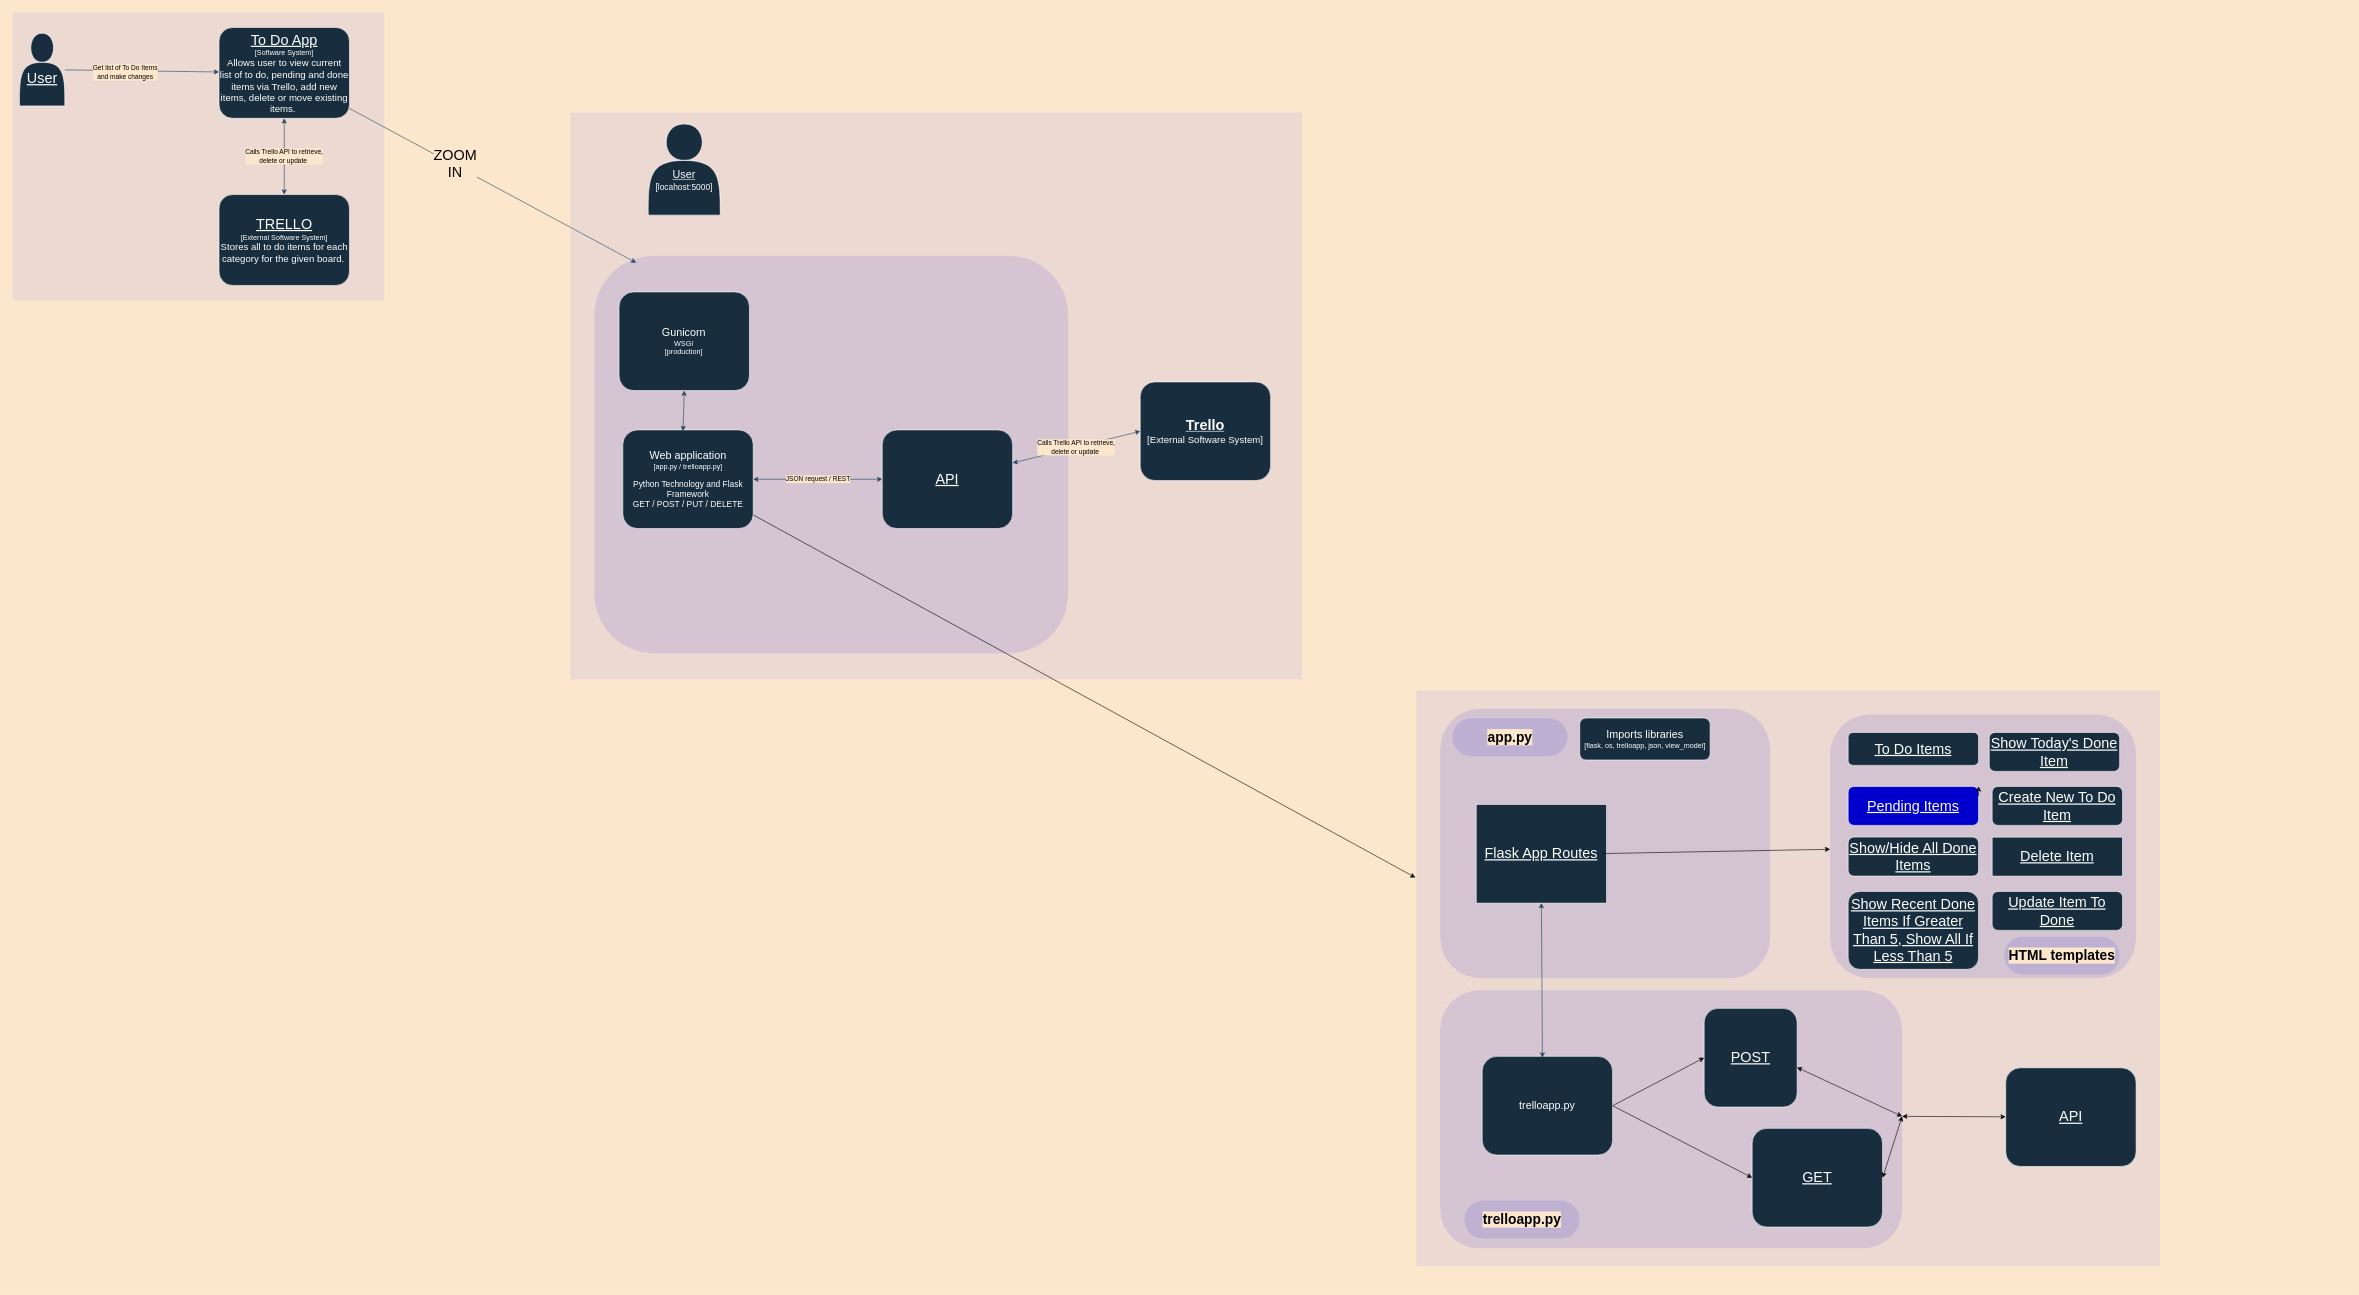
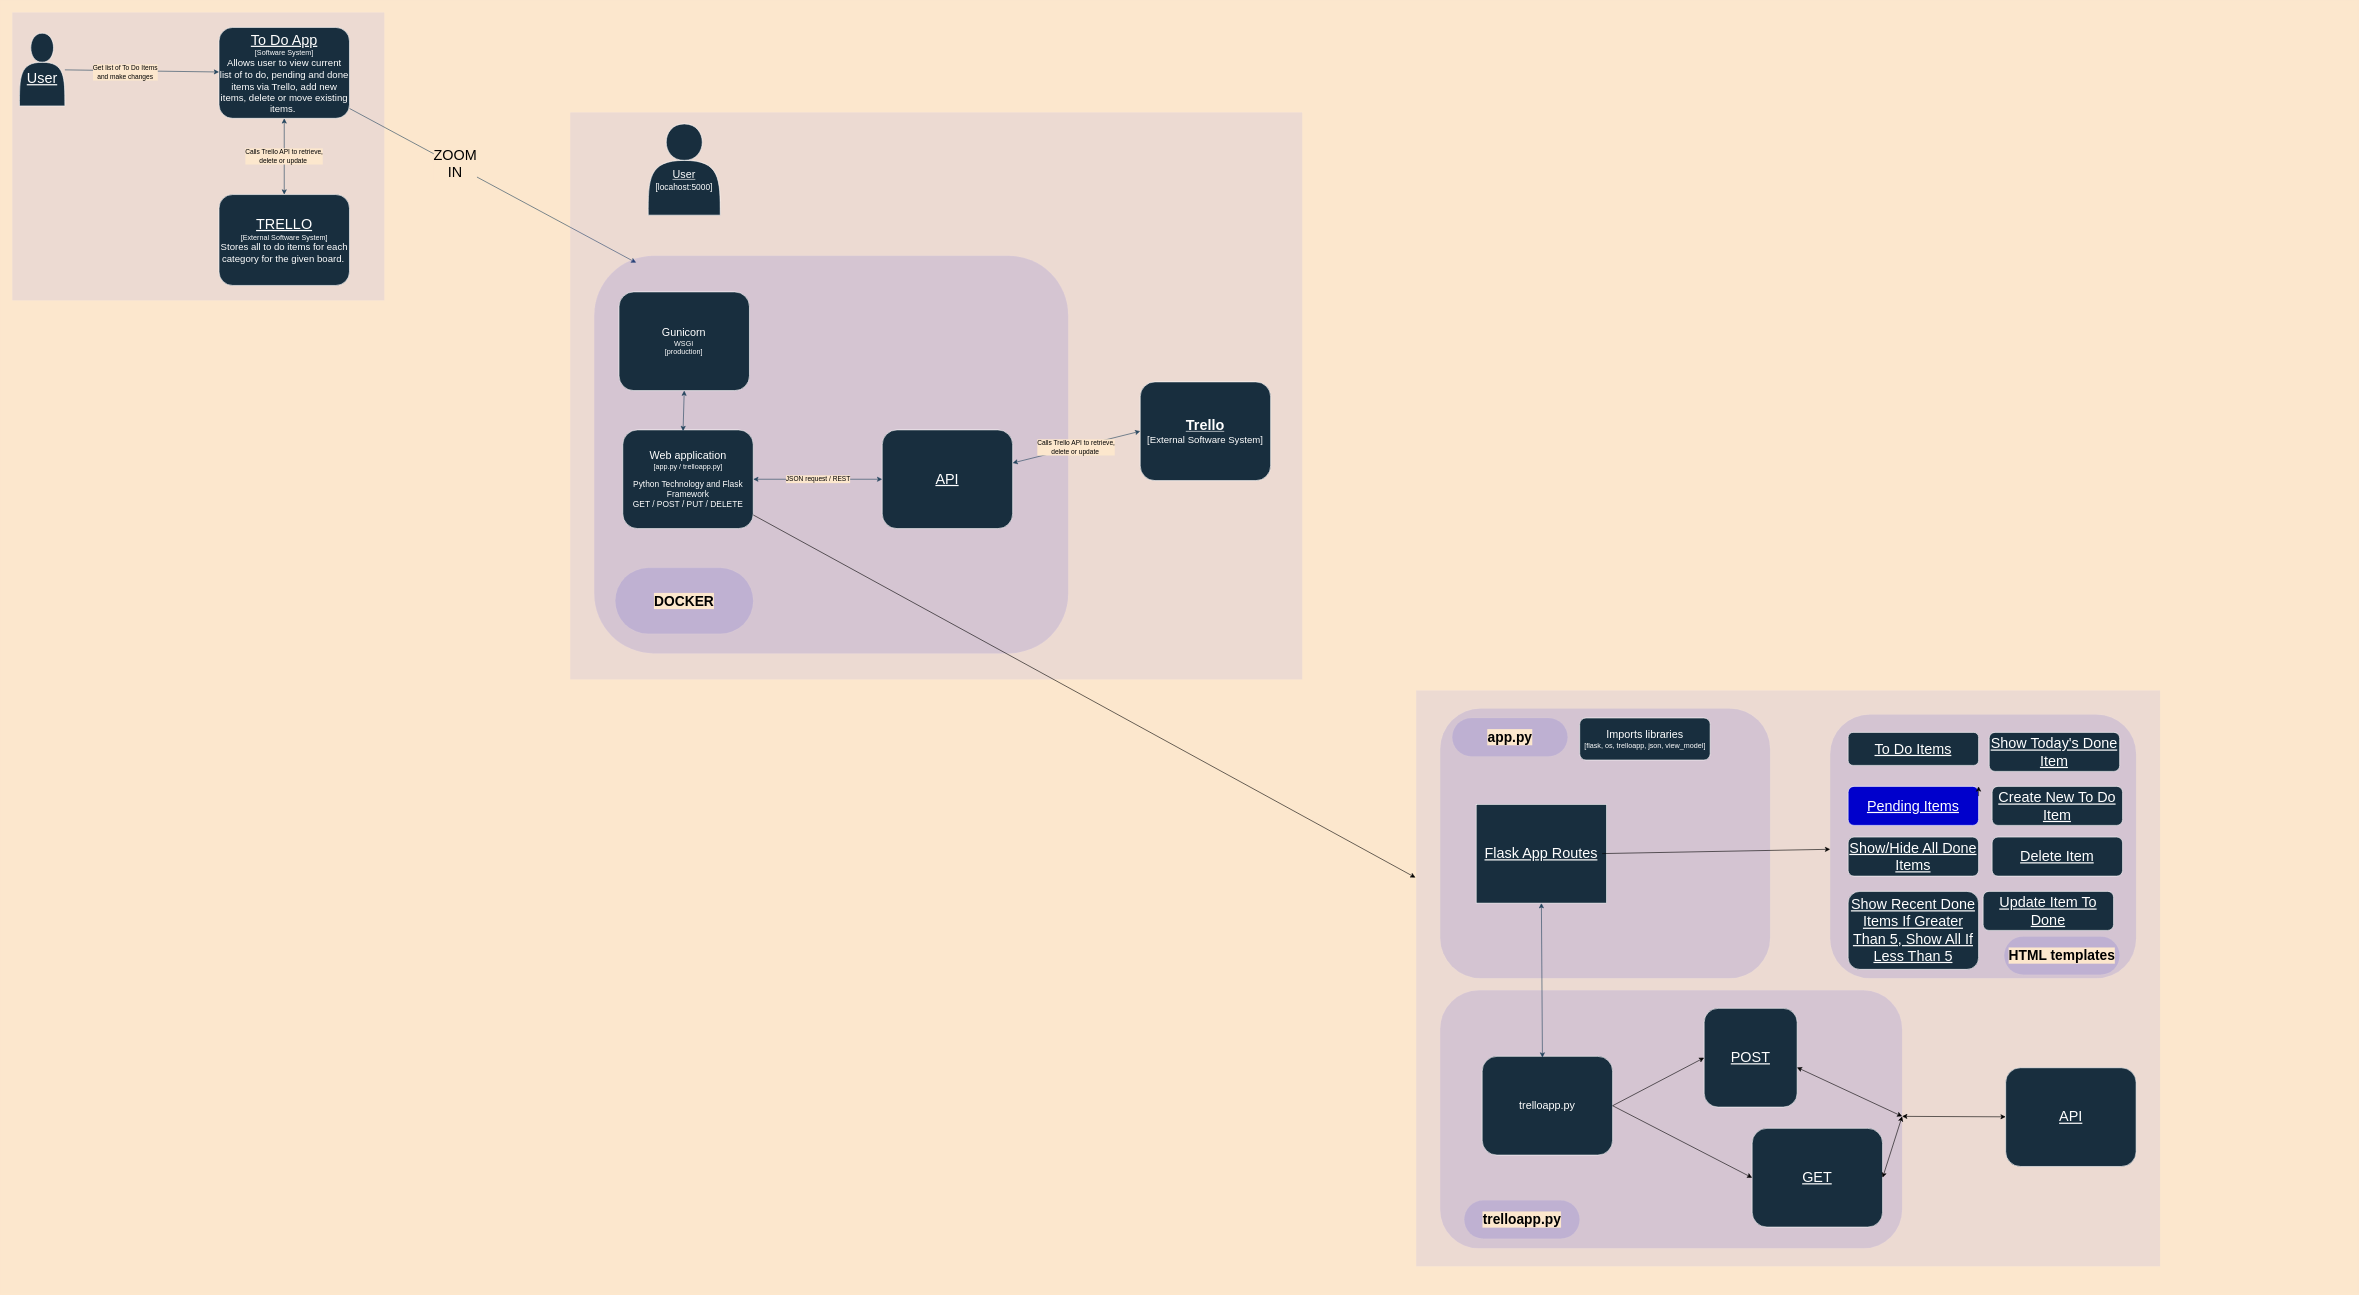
none -> (684, 601)
(2058, 857) -> (2058, 857)
(2058, 911) -> (2049, 911)
